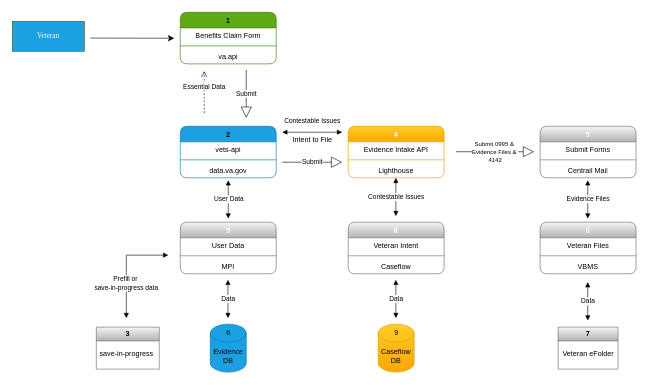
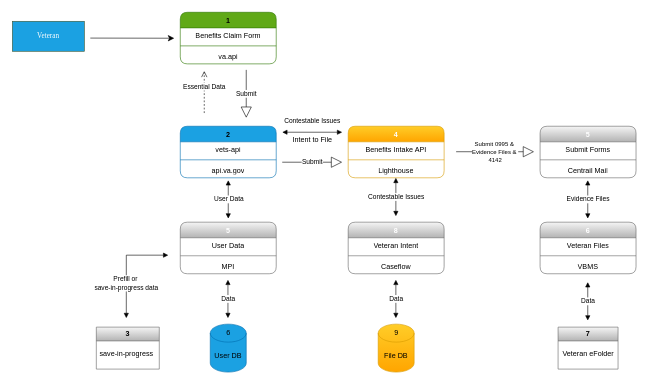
(396, 150) -> (396, 150)
(228, 171) -> (228, 171)
(228, 356) -> (228, 356)
(396, 356) -> (396, 356)
